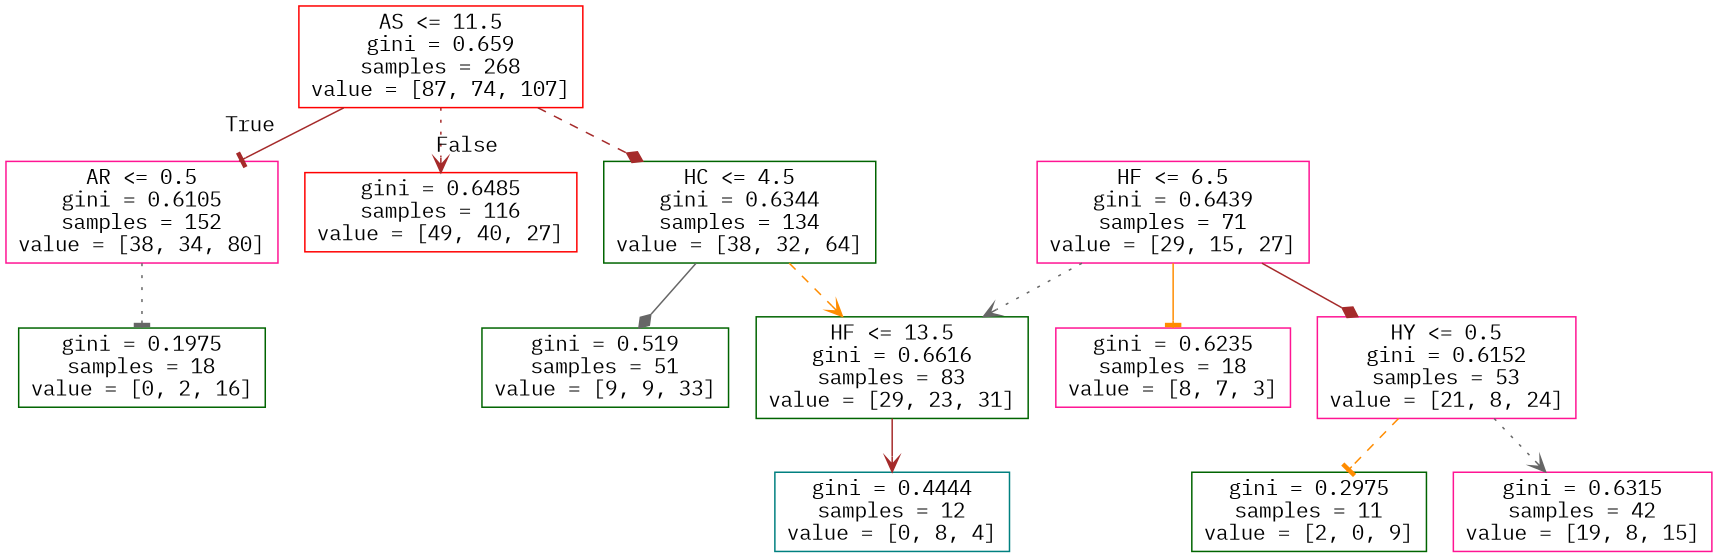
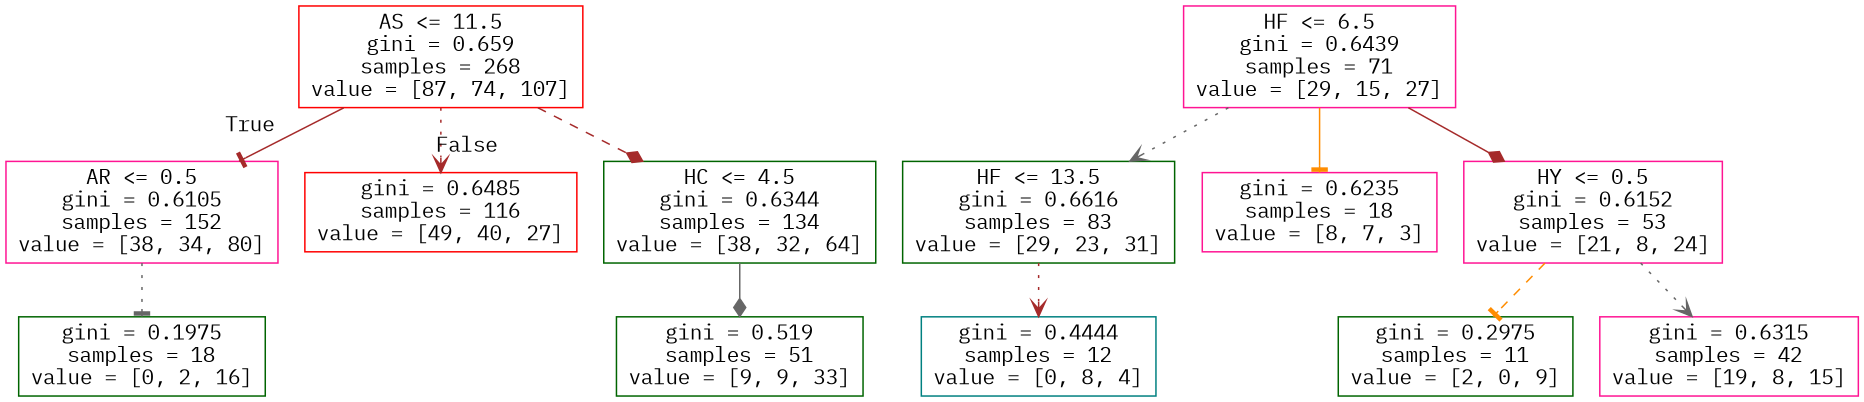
(811, 284) -> none
(892, 438) -> (1039, 282)
